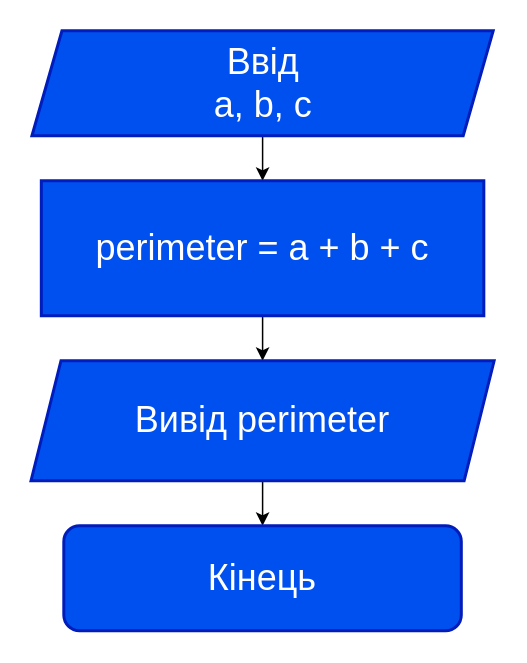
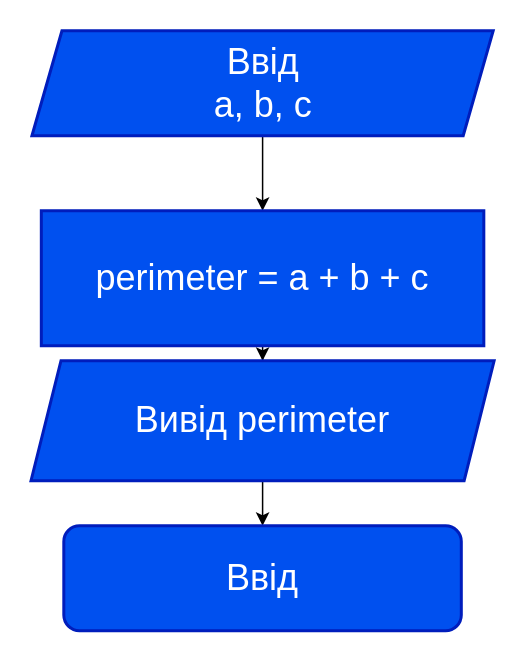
(262, 248) -> (262, 278)
(263, 578) -> (263, 578)
